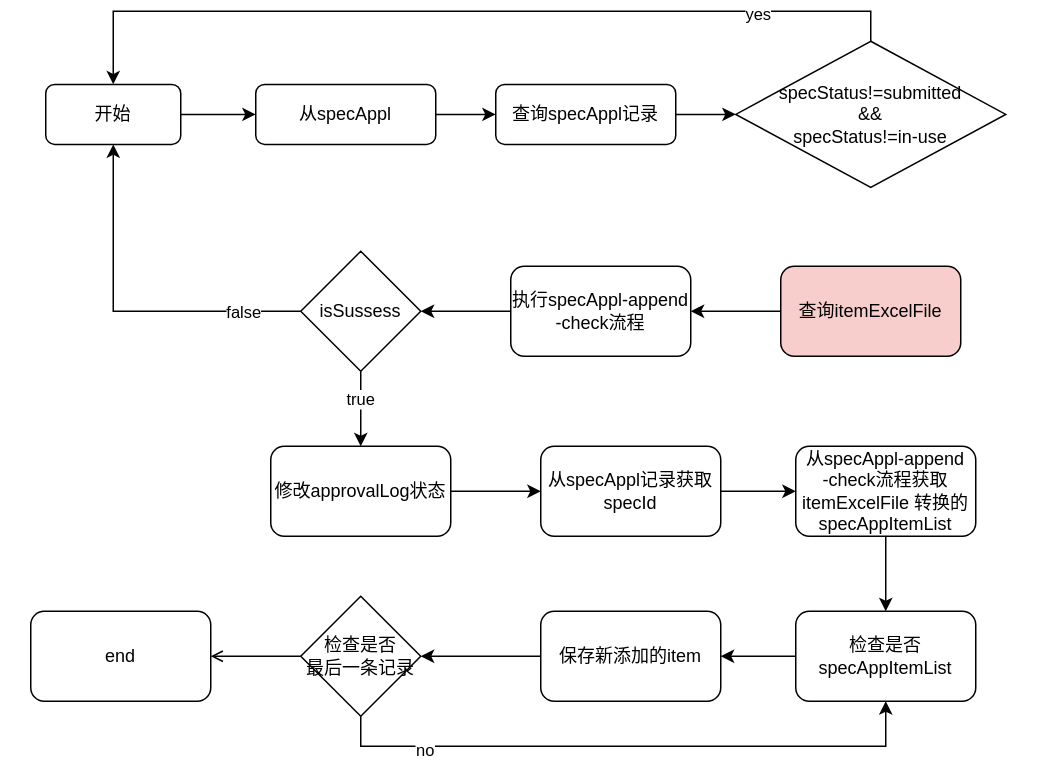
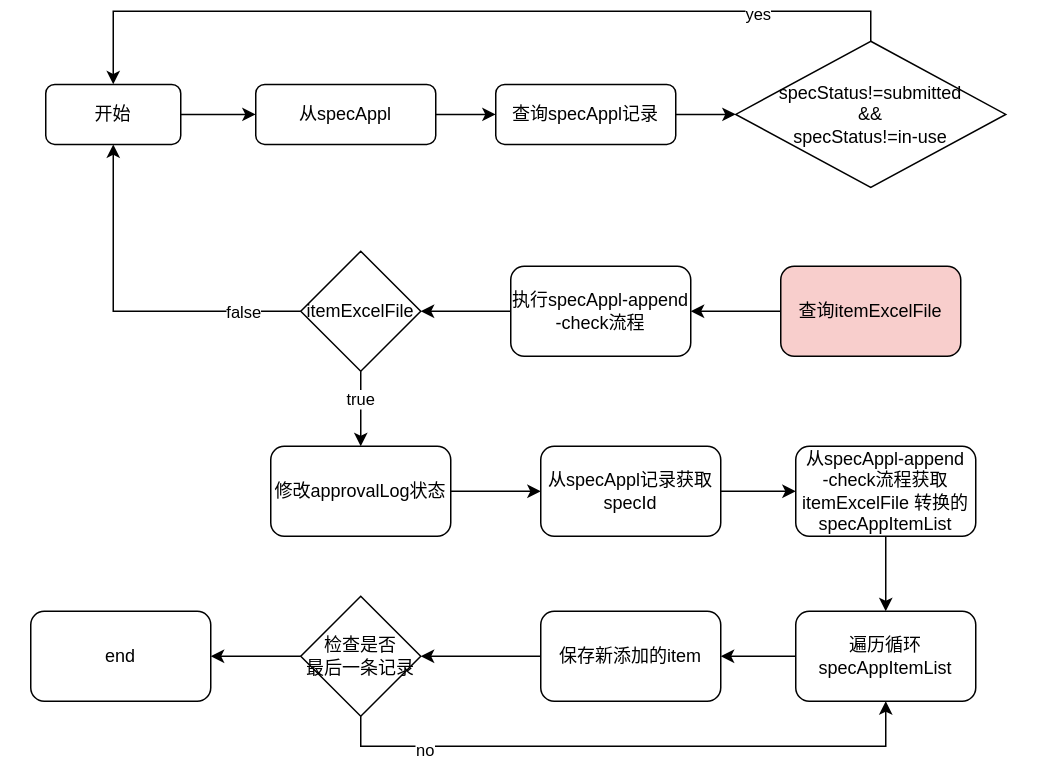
(361, 311) -> (361, 311)
(219, 656) -> (222, 656)
(886, 656) -> (886, 656)
